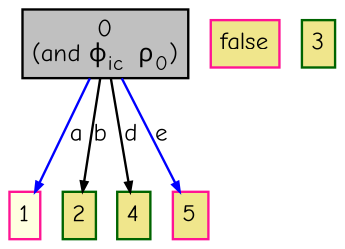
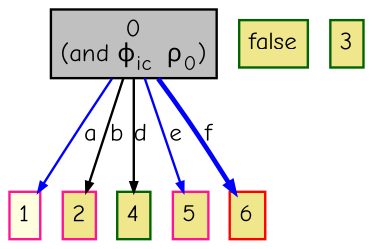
(245, 44) -> (274, 44)
(79, 215) -> (79, 215)
none -> (247, 215)
